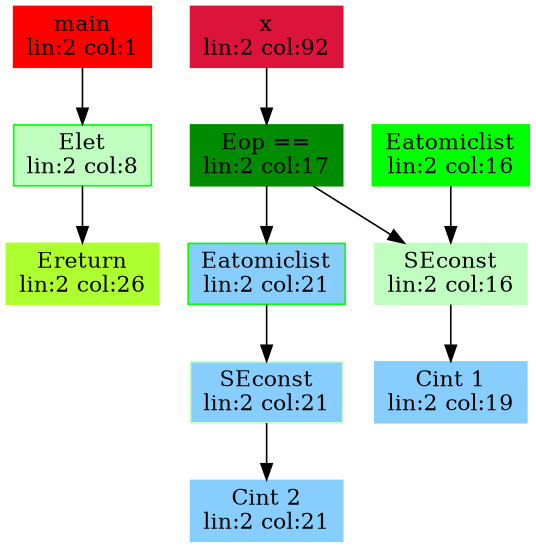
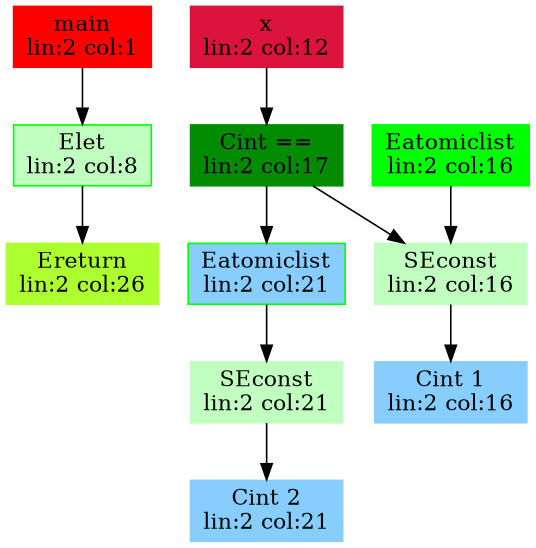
(267, 37) -> (267, 37)
(267, 155) -> (267, 155)
(267, 392) -> (267, 392)
(451, 392) -> (451, 392)
